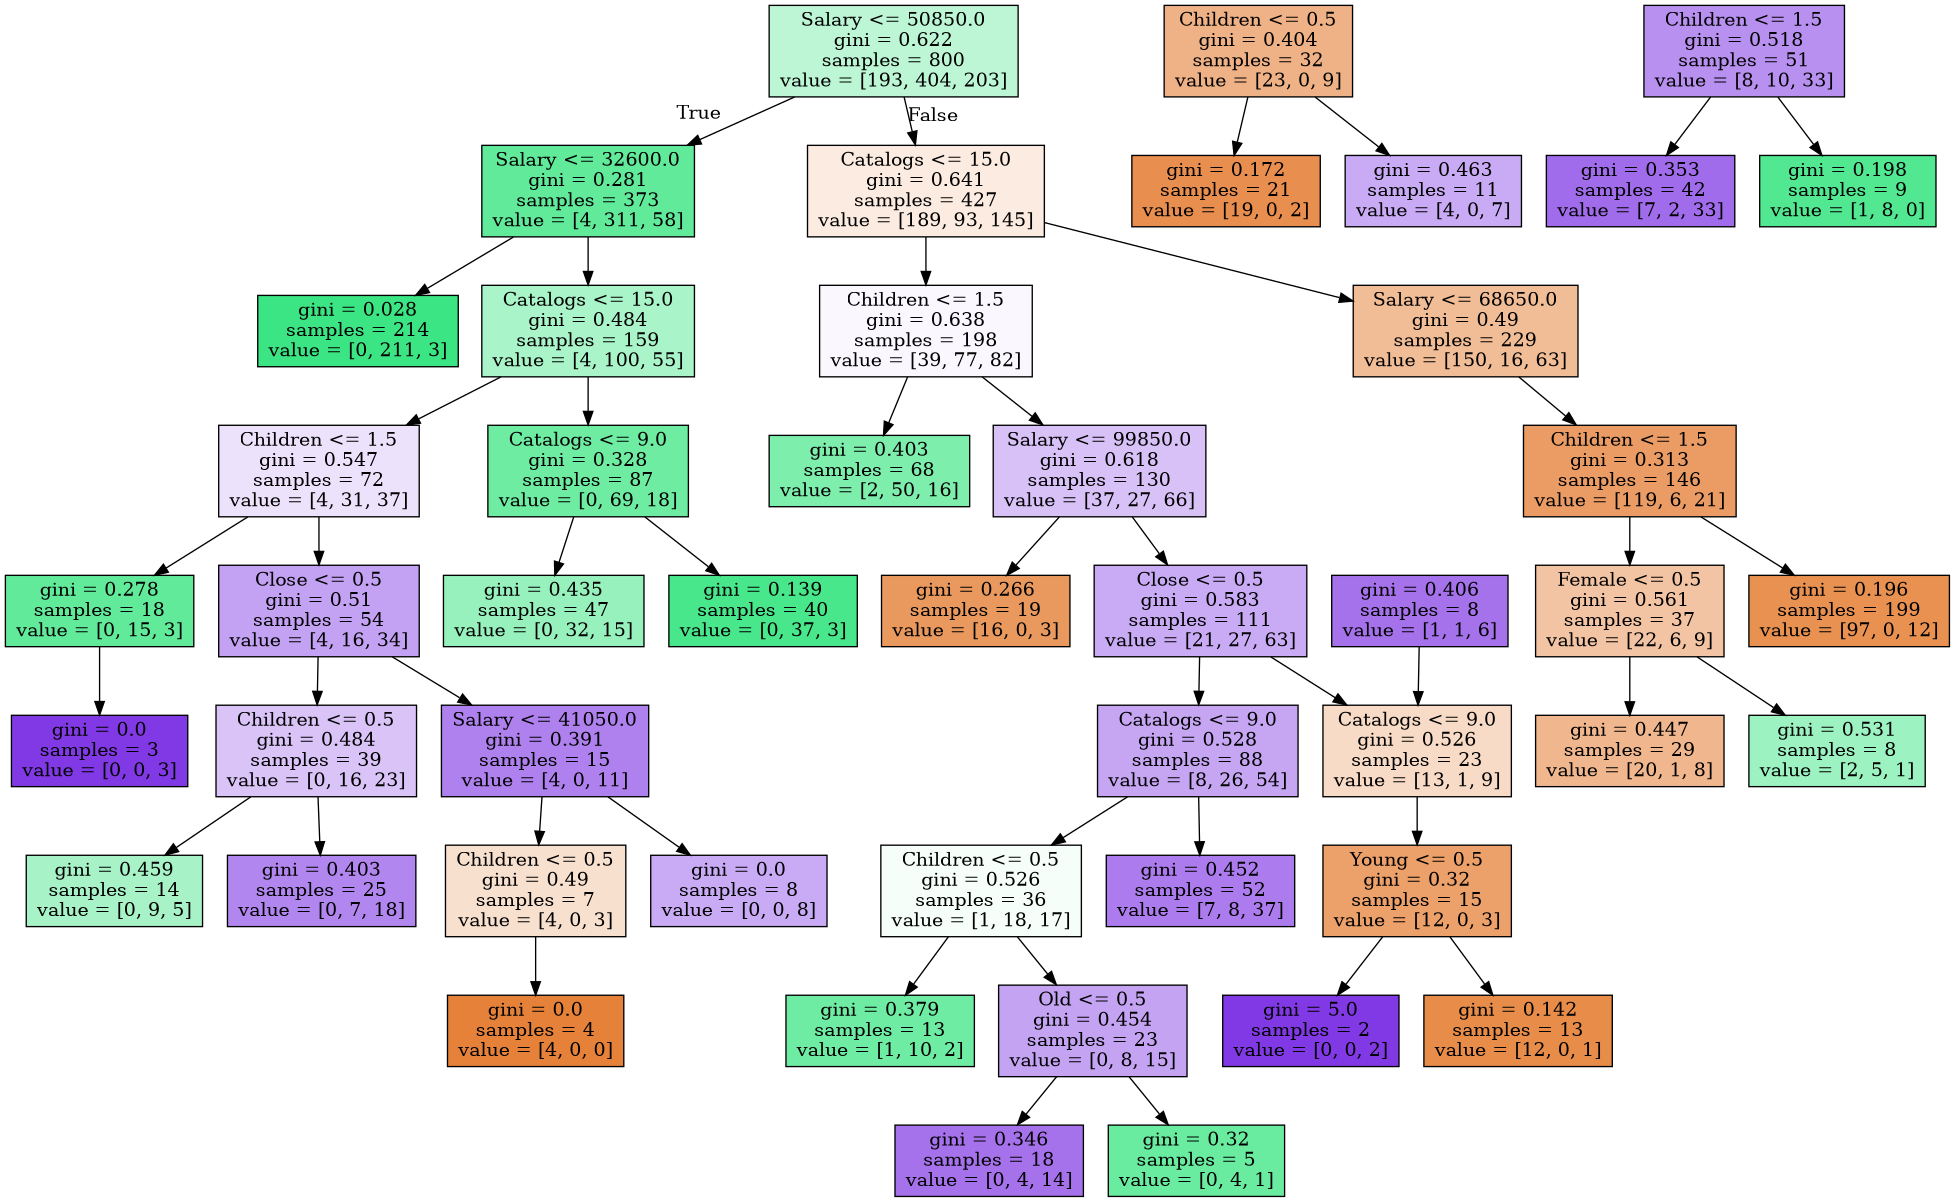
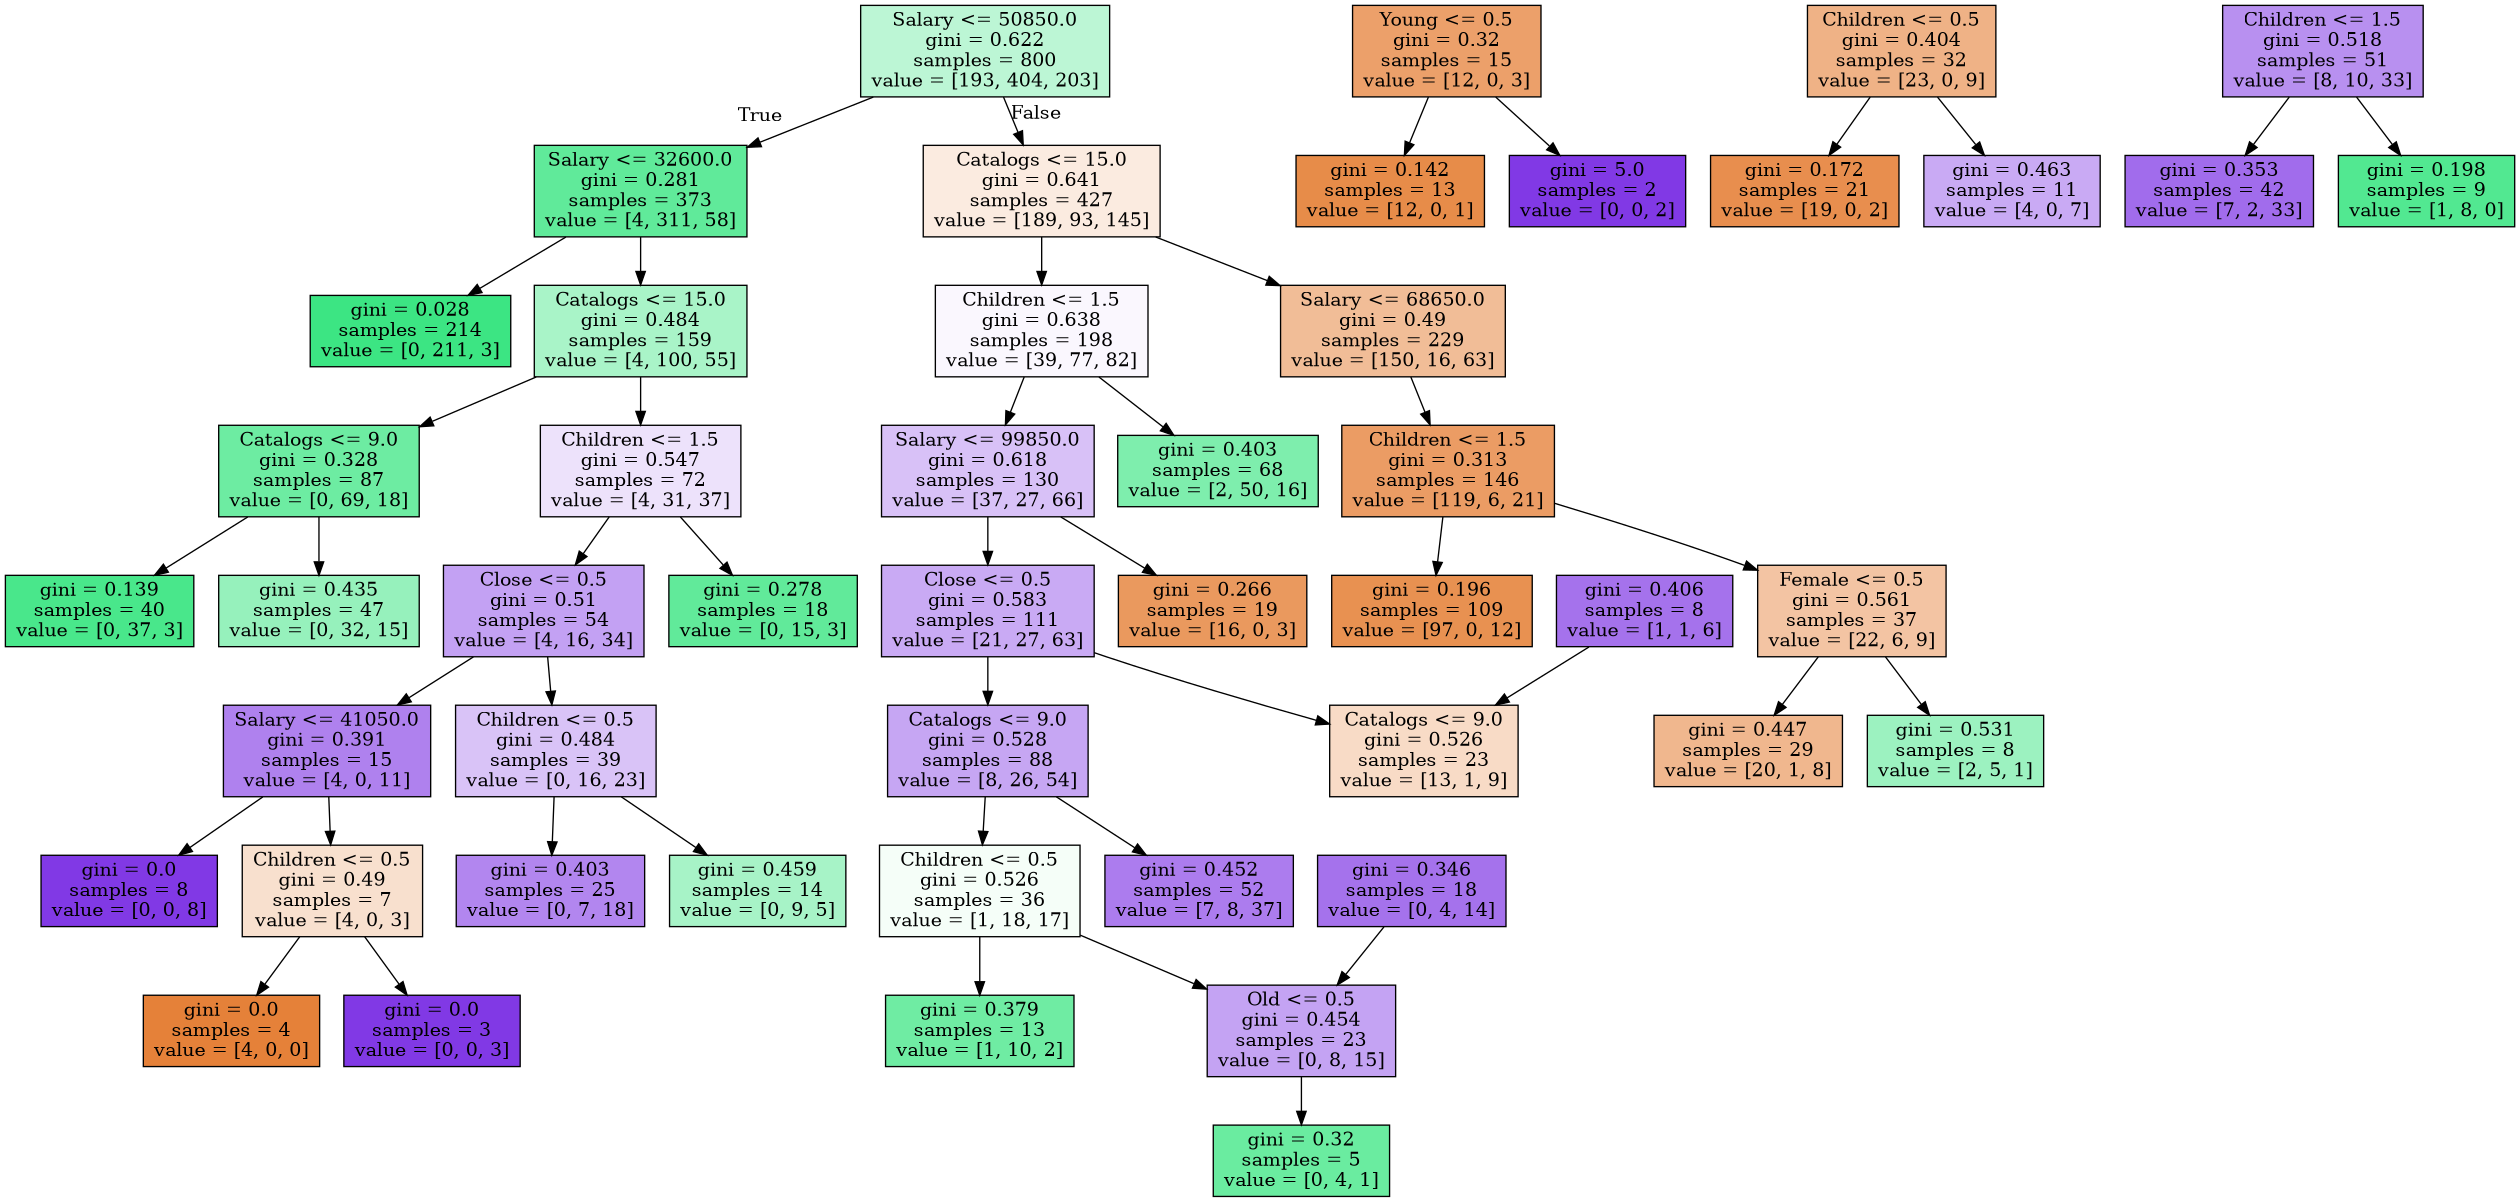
(1849, 611) -> (1432, 611)
(100, 674) -> (382, 960)
(1417, 814) -> none
(739, 891) -> (129, 891)
(1041, 1095) -> (1365, 951)
